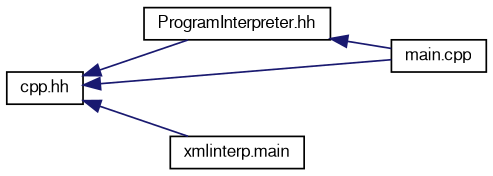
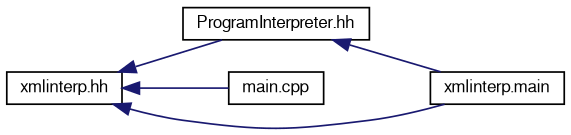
(369, 45) -> (395, 58)
(45, 88) -> (64, 88)
